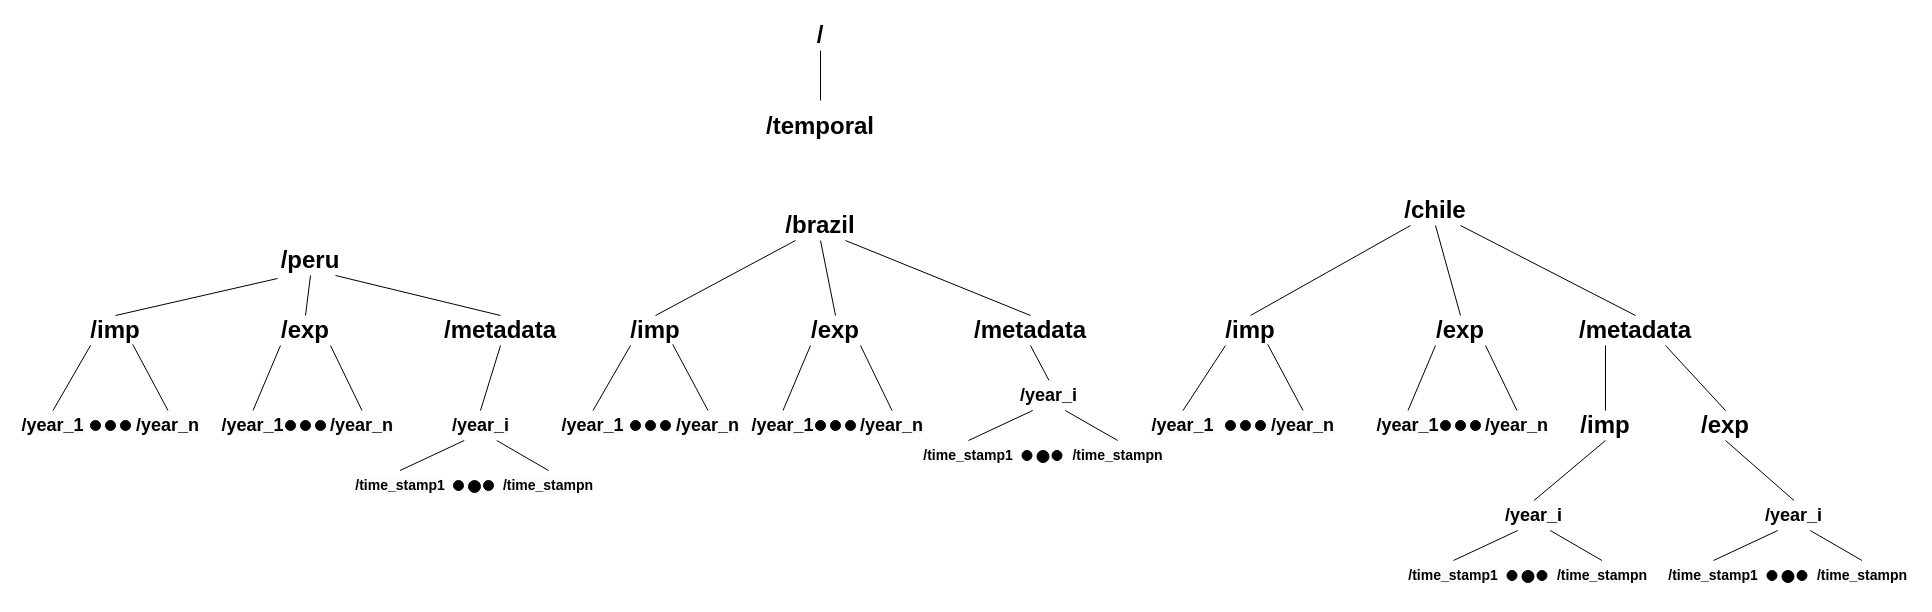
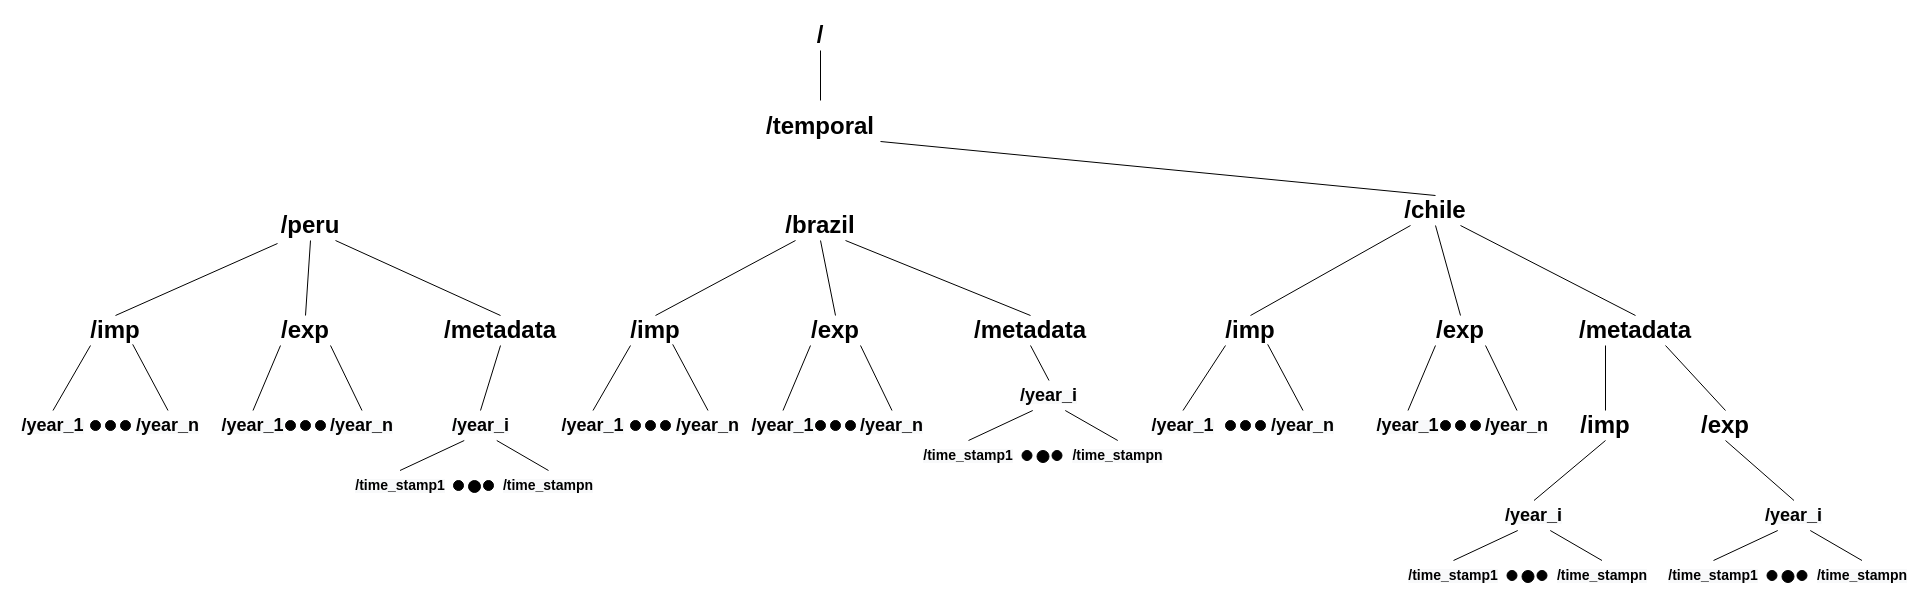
none -> (1158, 168)
(311, 261) -> (311, 226)
